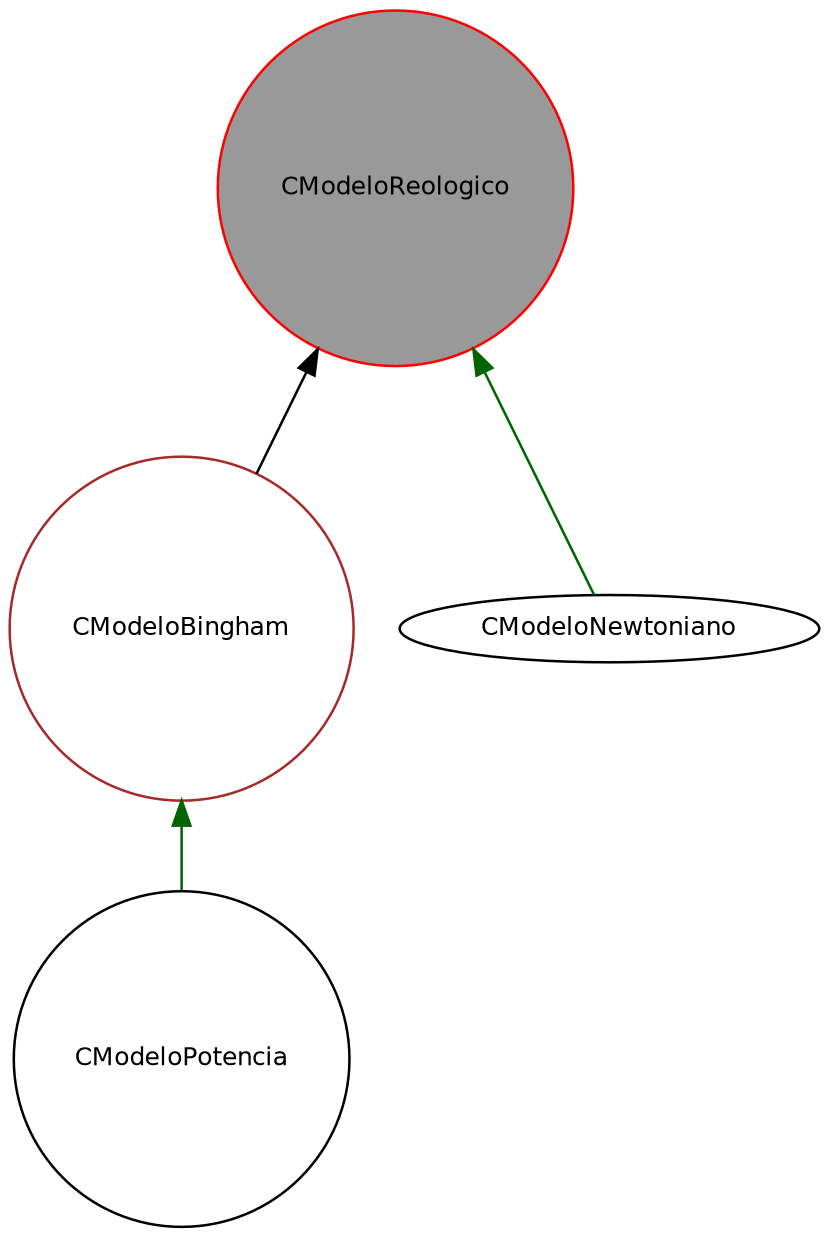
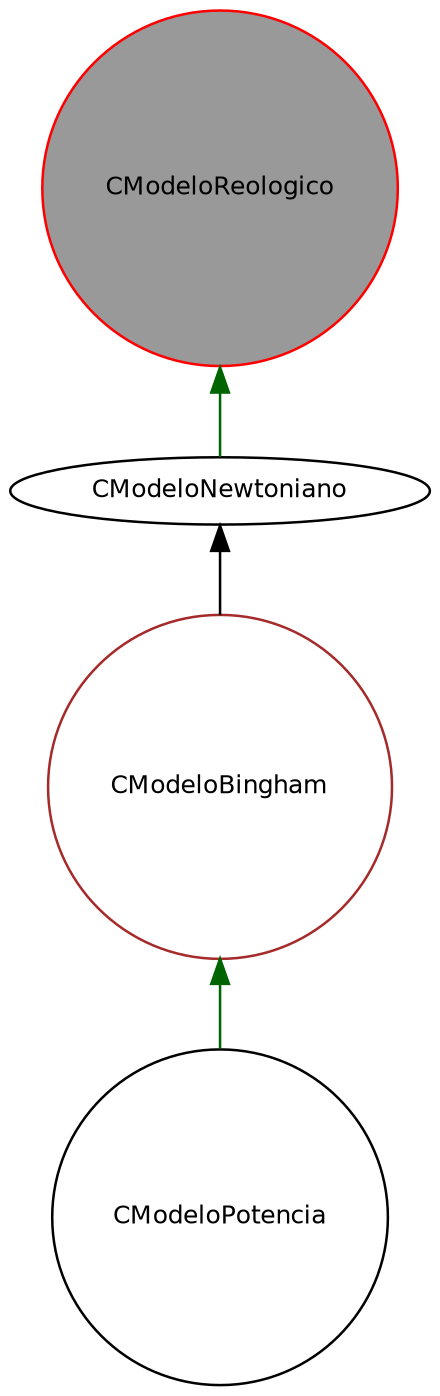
(281, 423) -> (220, 583)
